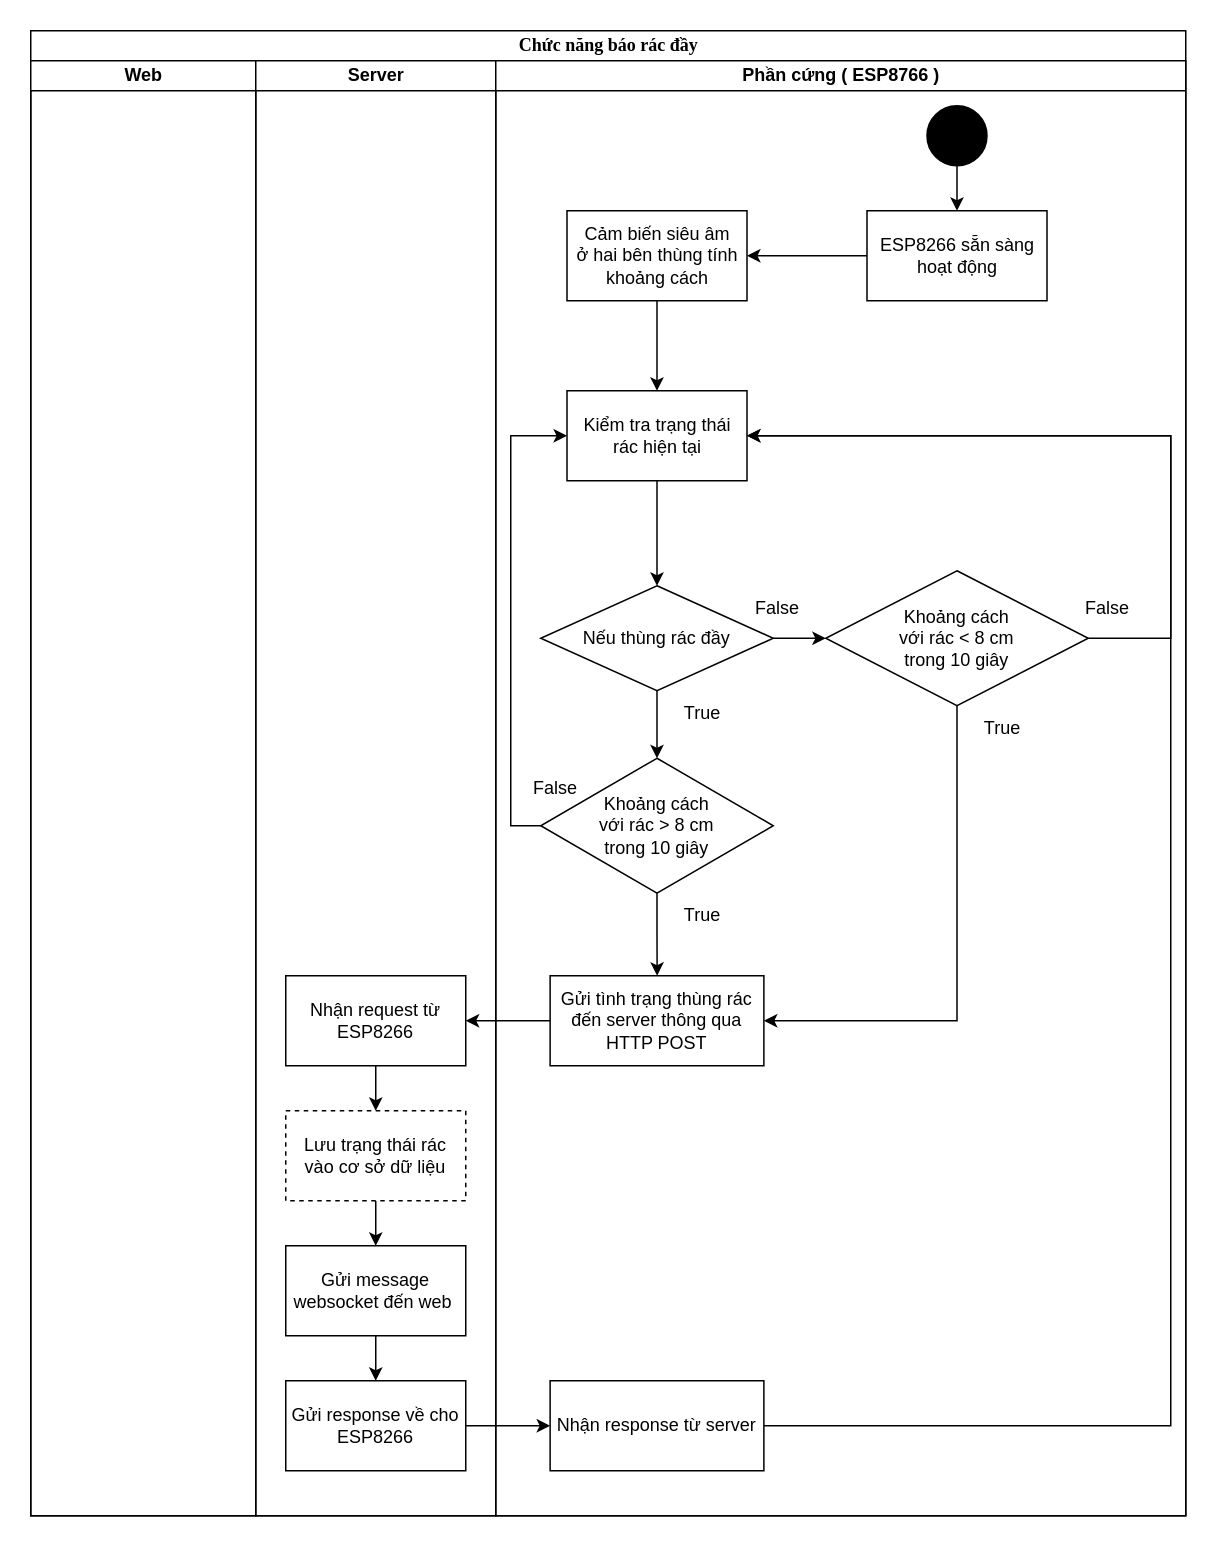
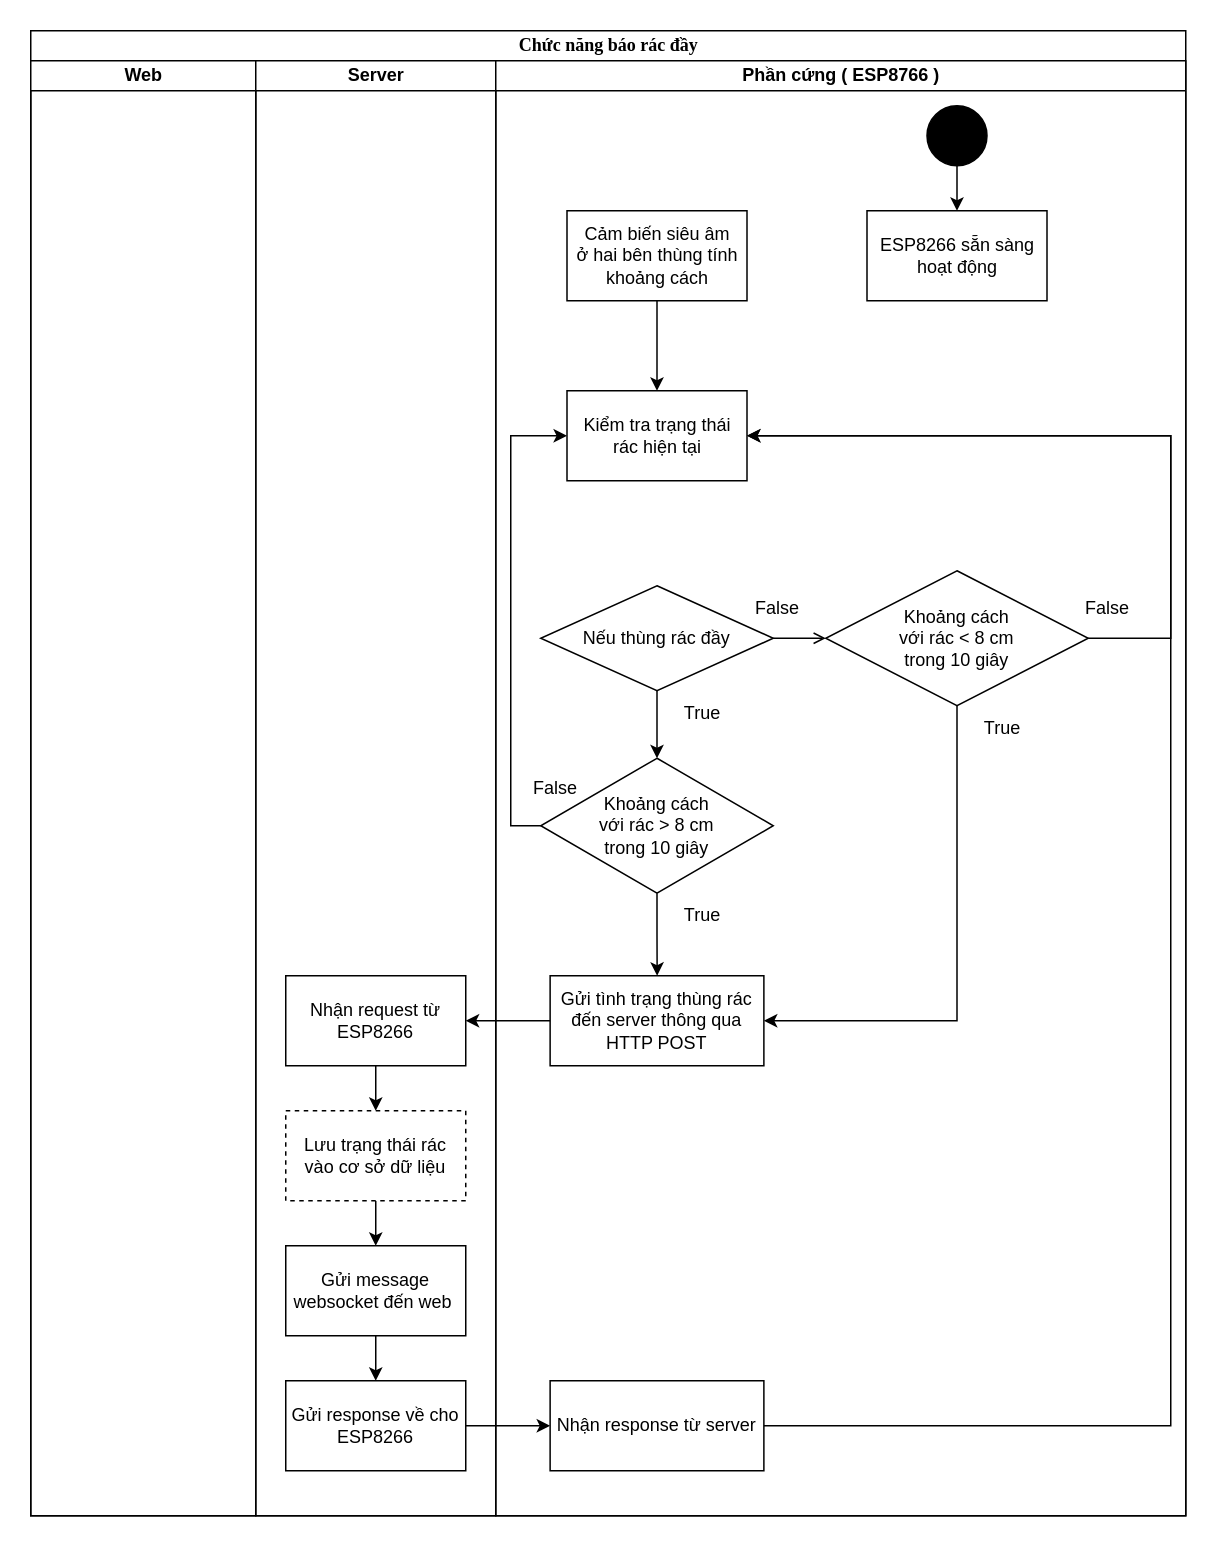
(812, 256) -> none
(657, 528) -> none
(814, 638) -> (816, 638)
